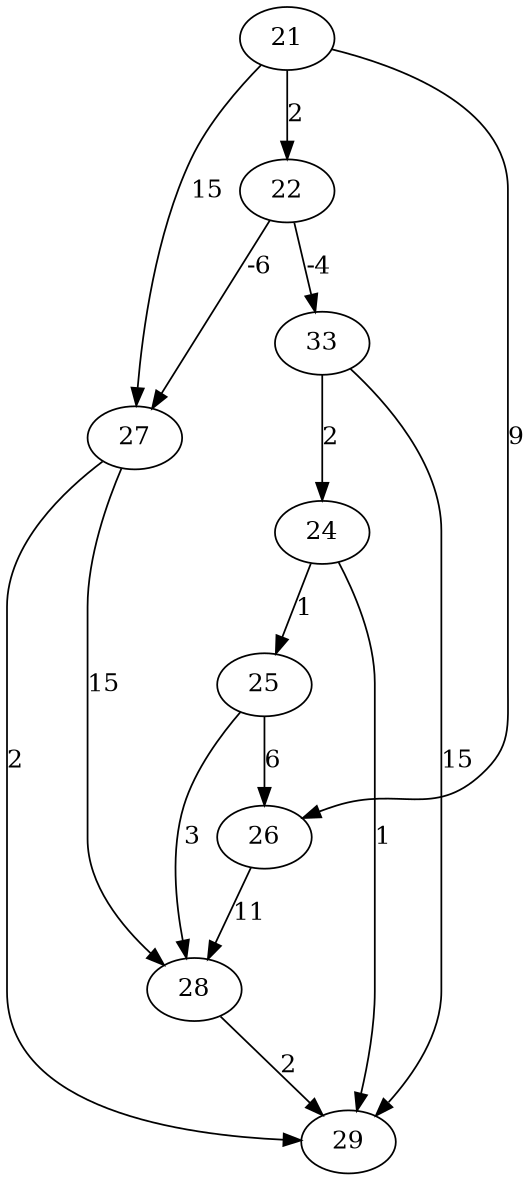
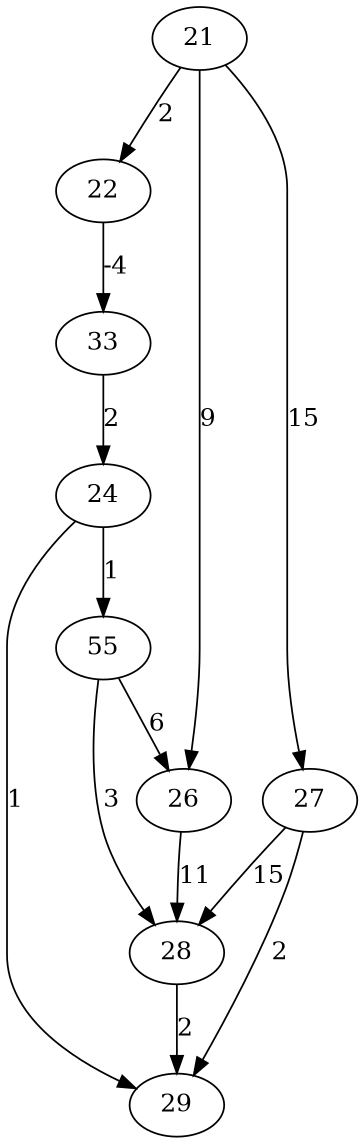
(216, 307) -> none
(264, 685) -> (103, 648)
(441, 728) -> none
